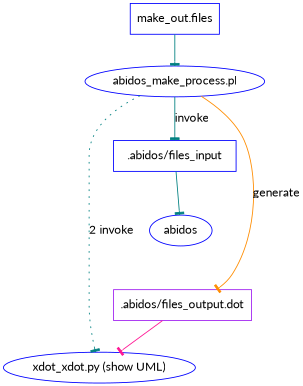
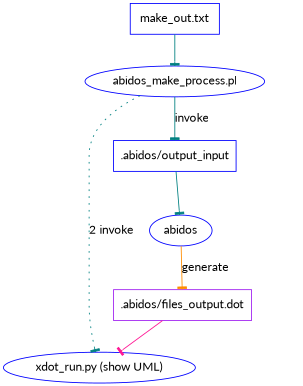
(175, 19) -> (175, 19)
(175, 156) -> (175, 156)
(253, 186) -> (182, 266)
(99, 368) -> (99, 368)
